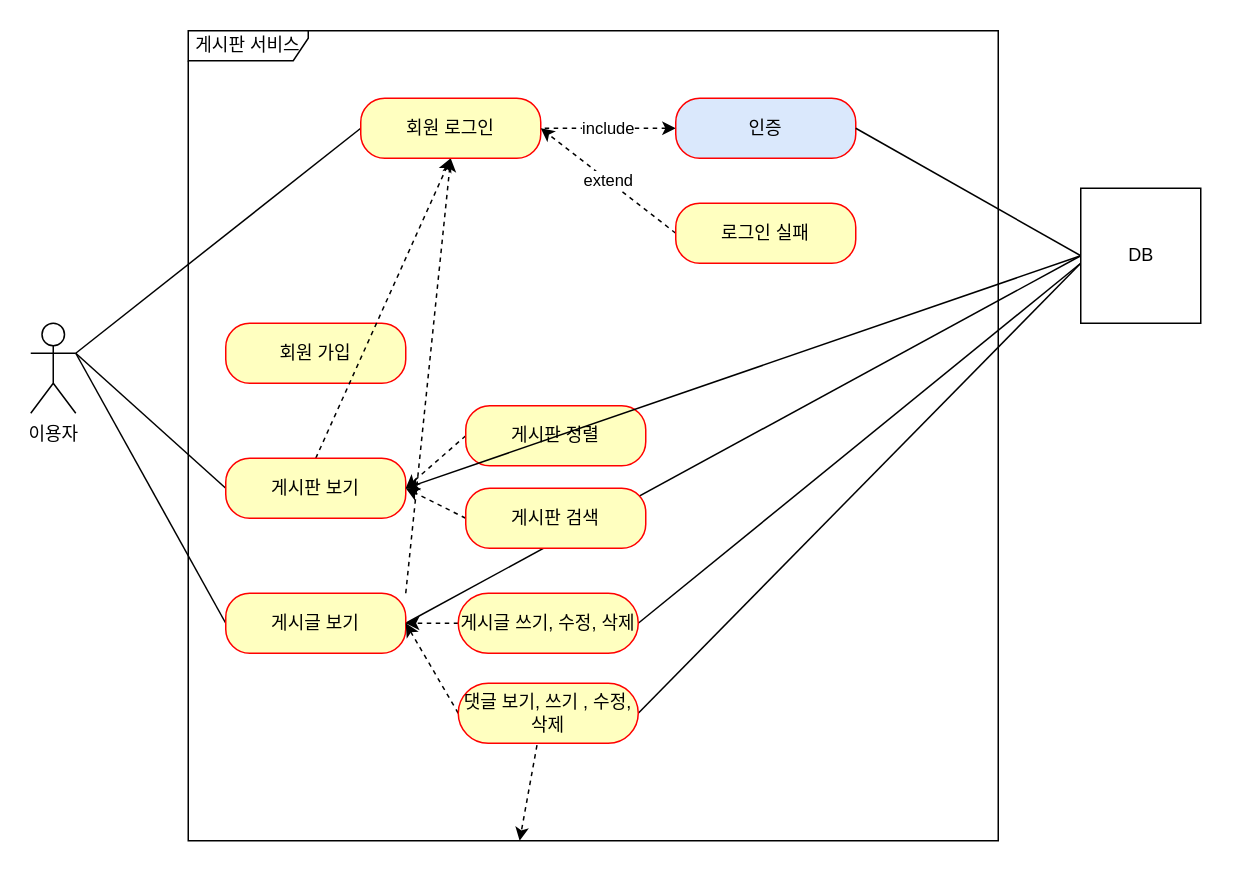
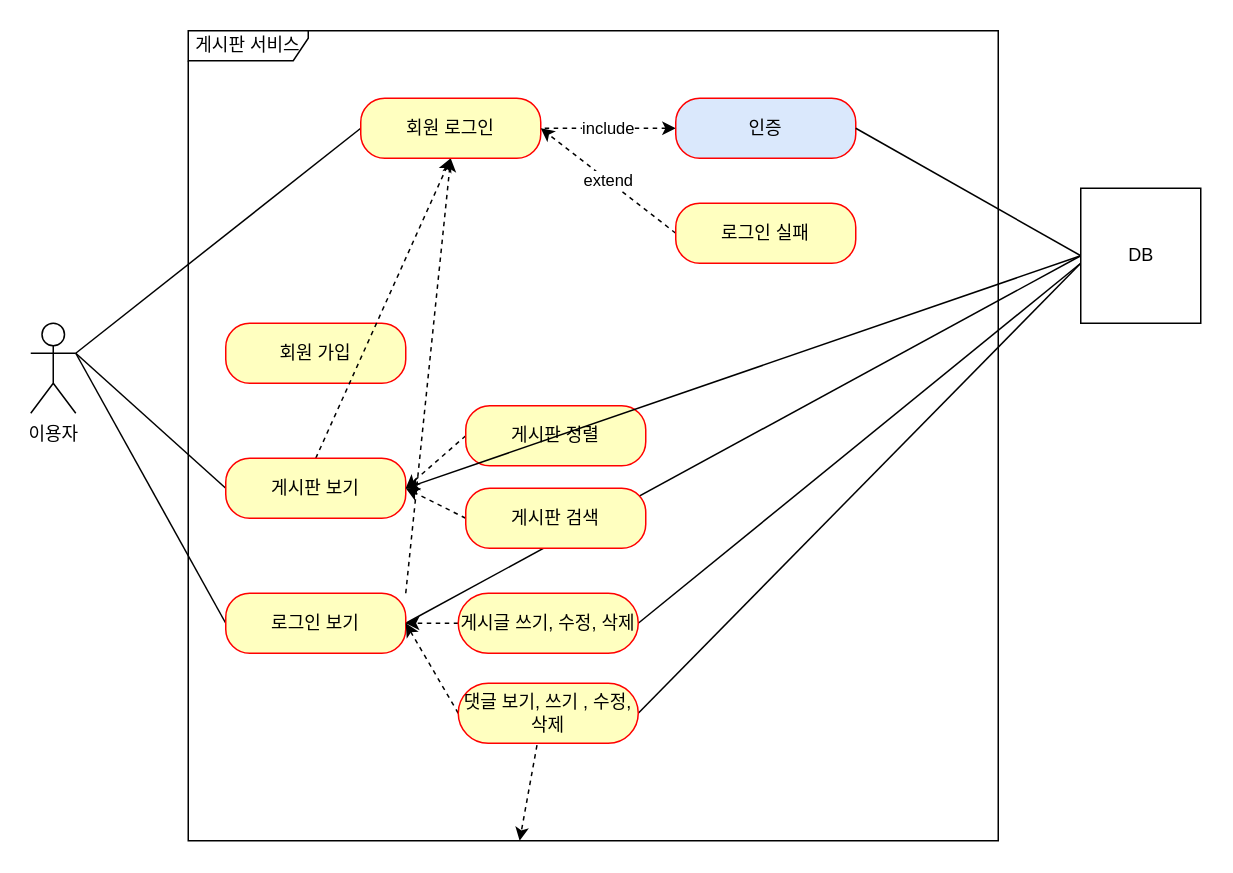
(316, 623) -> (316, 623)
